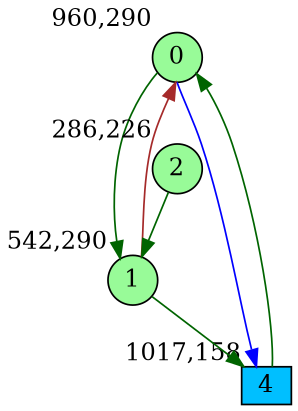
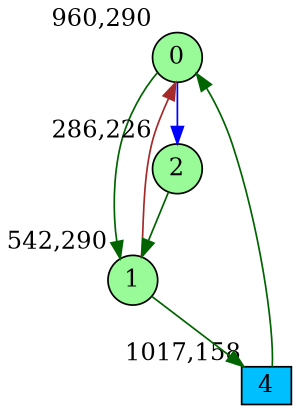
(221, 214) -> (177, 104)
